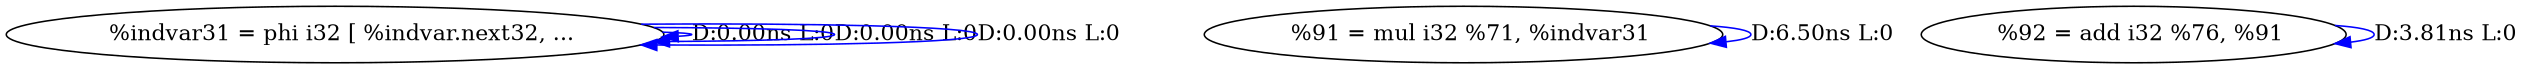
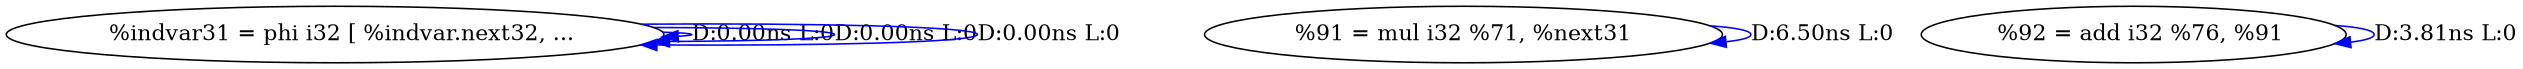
(1464, 35) -> (1464, 35)
